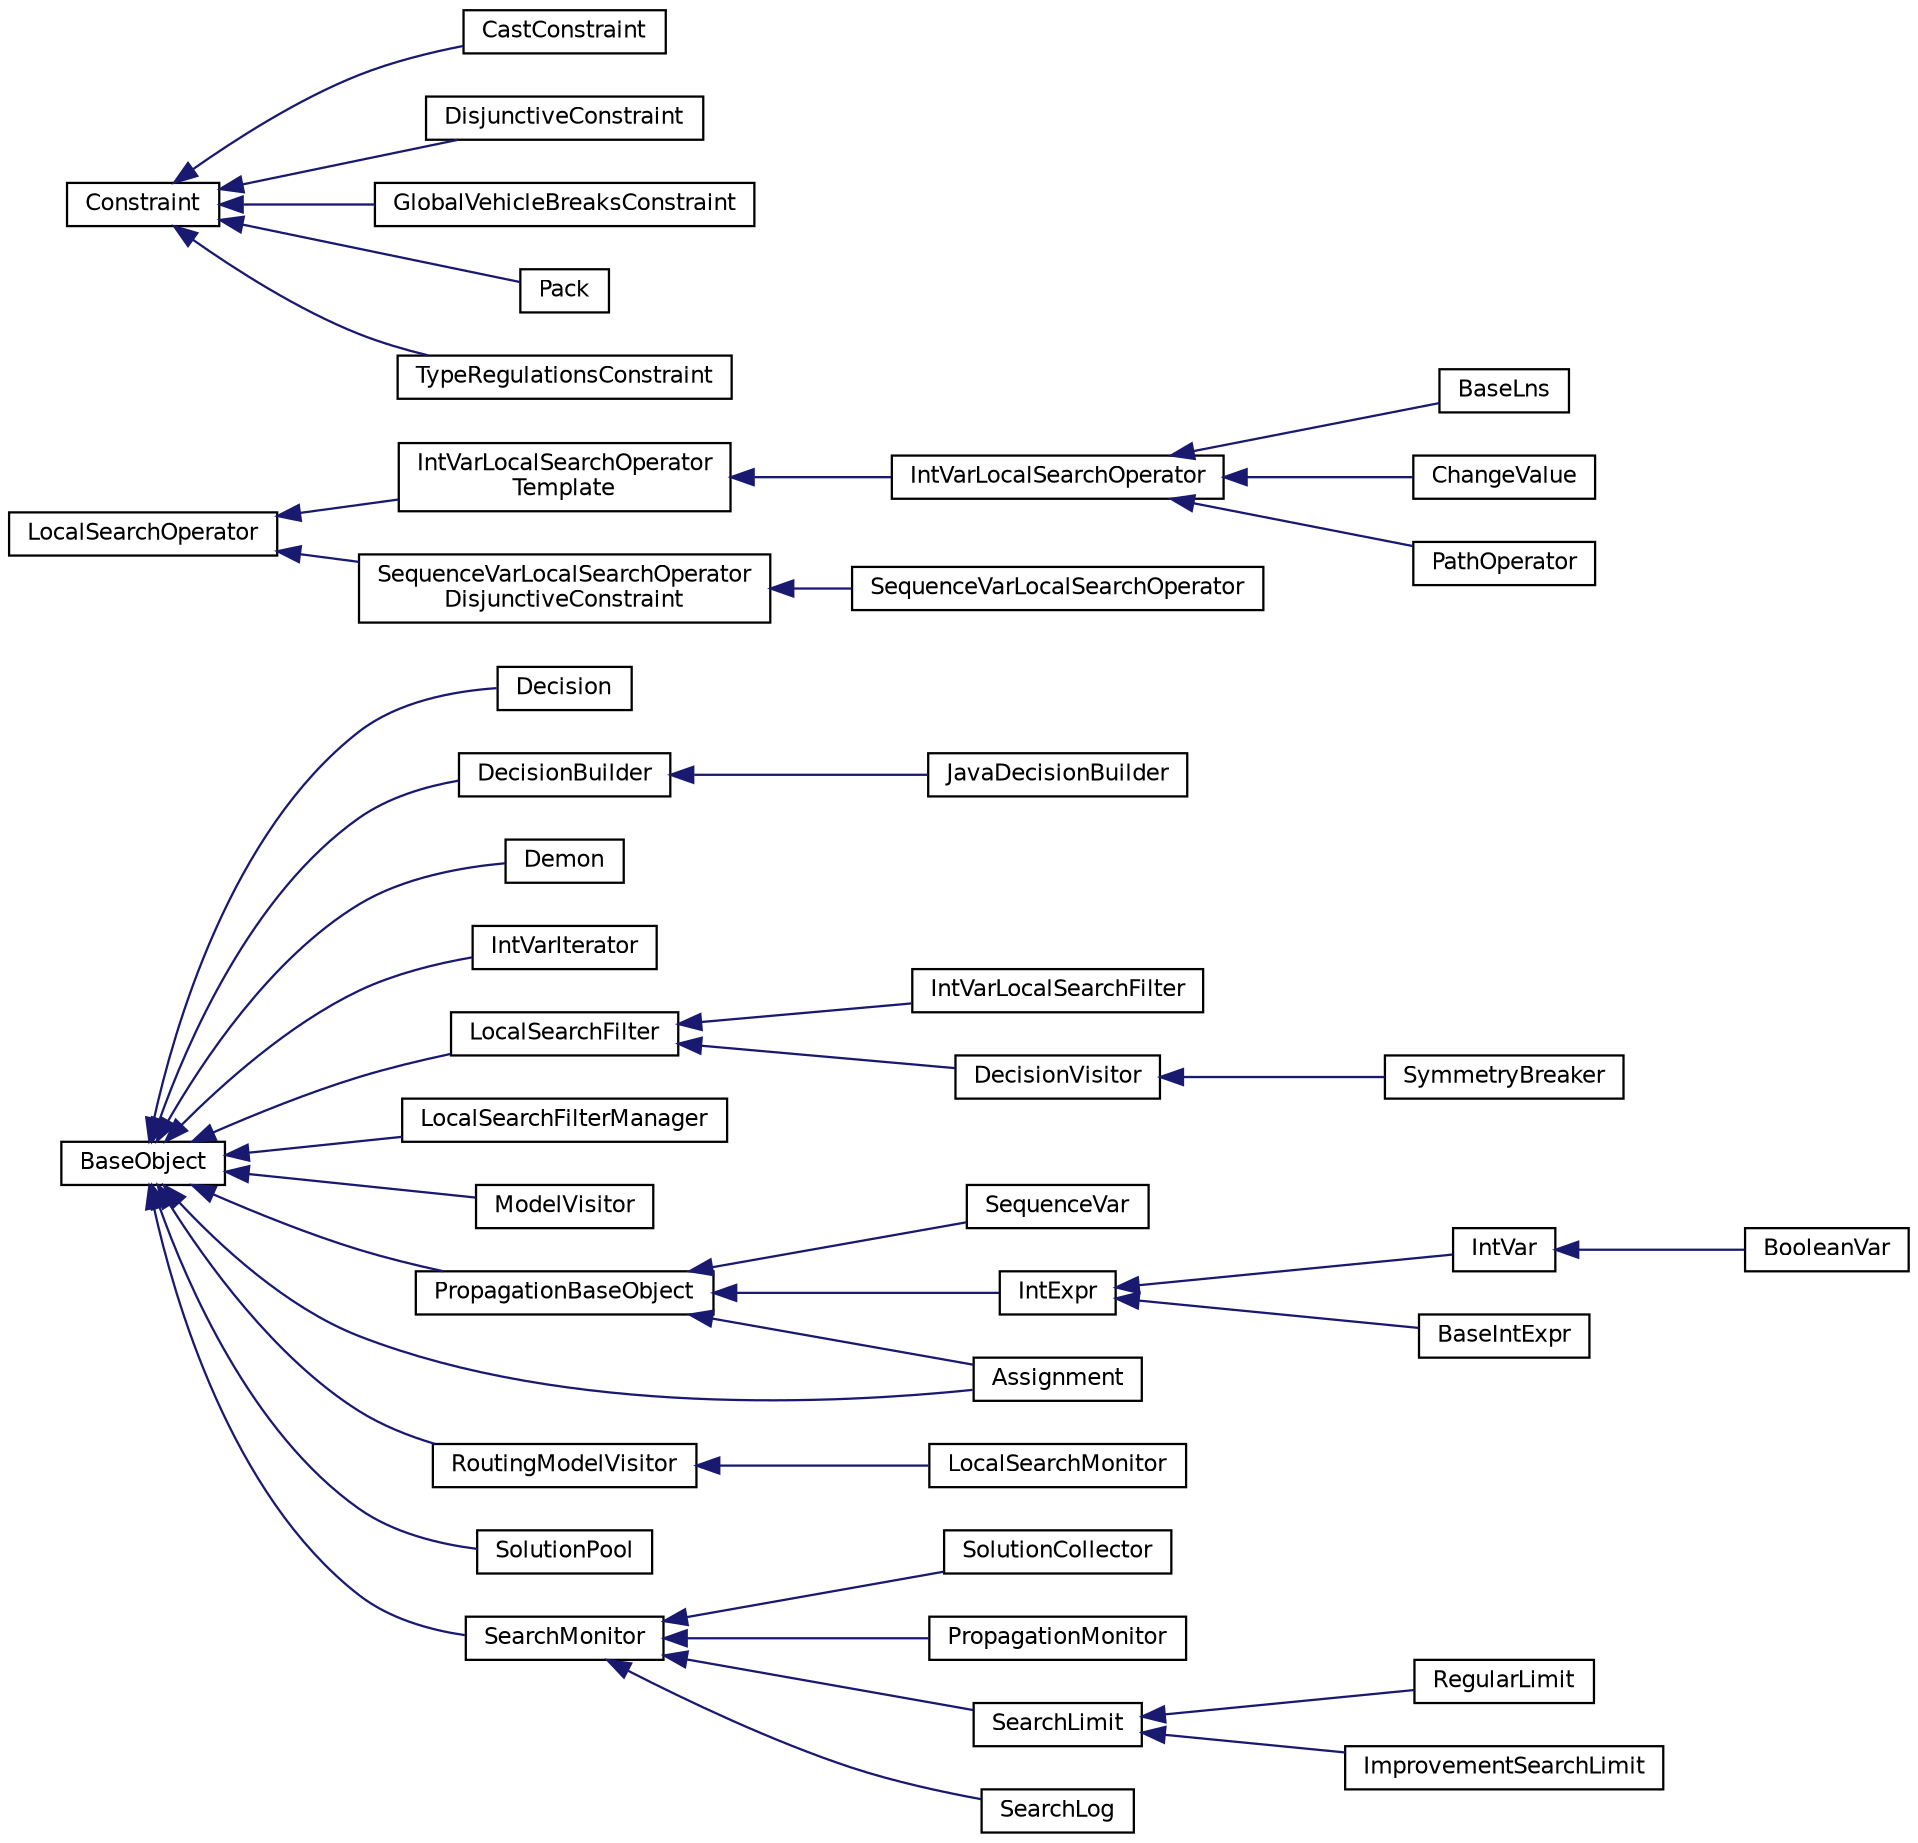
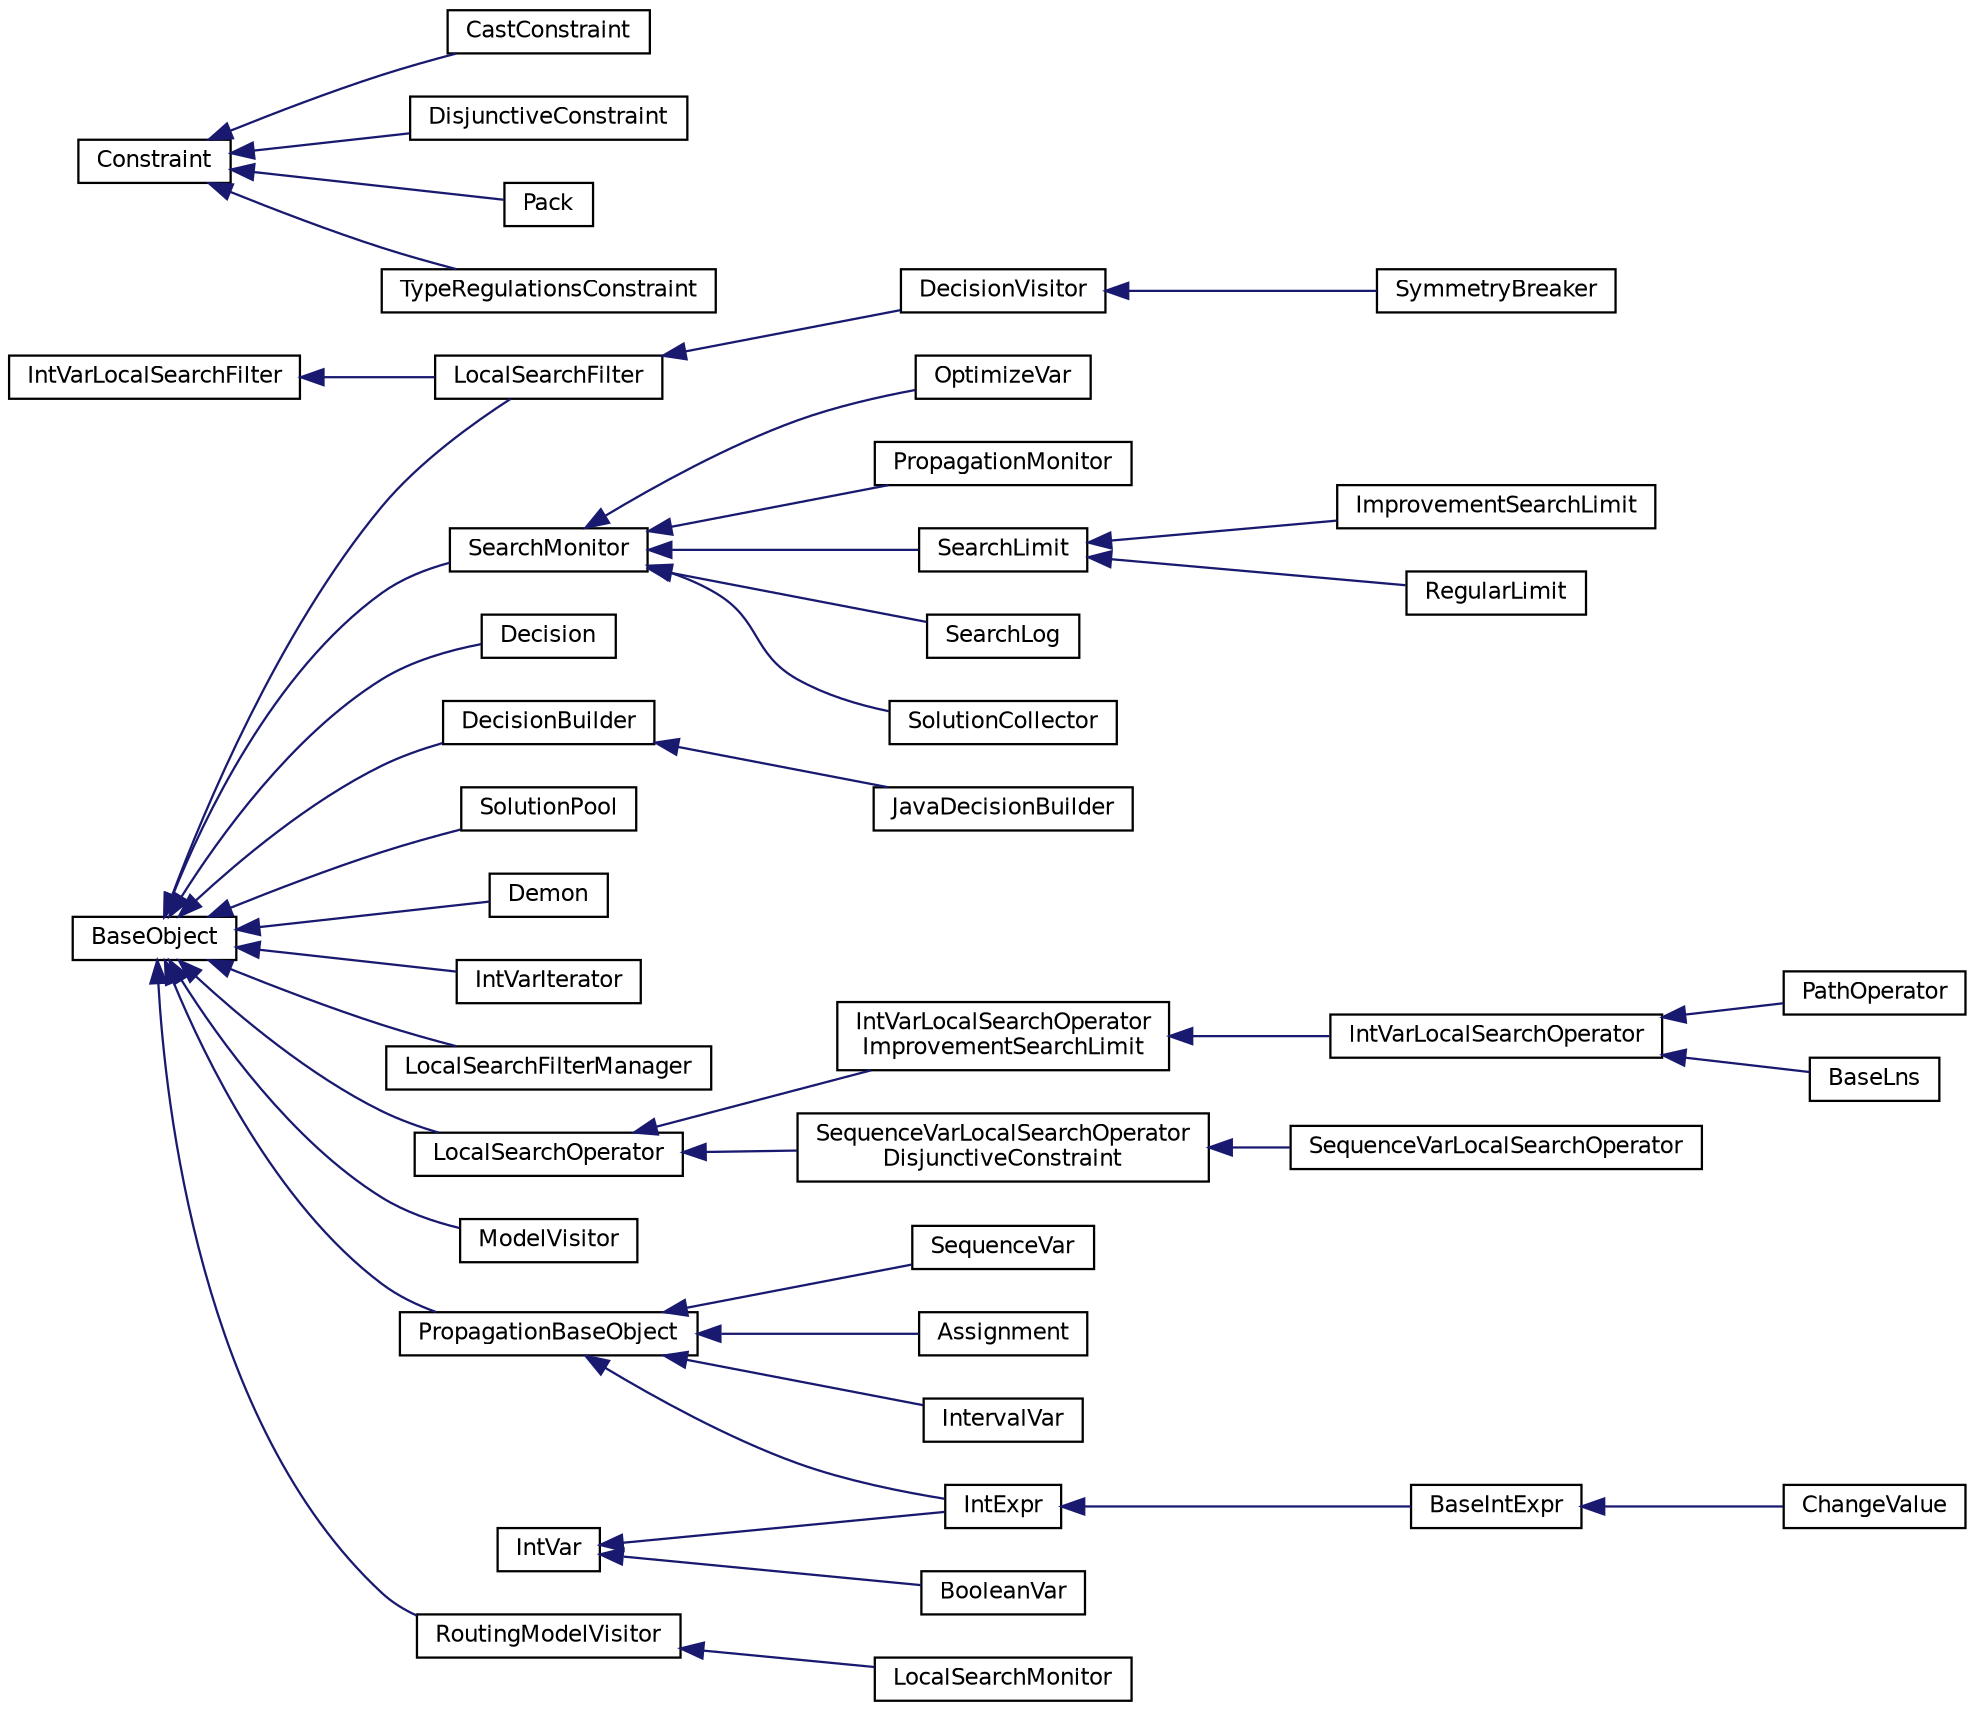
(565, 204) -> none
none -> (1003, 377)
(565, 477) -> (1003, 1036)
(1330, 477) -> (1694, 1506)
(807, 1013) -> (379, 377)
(1296, 1270) -> (784, 1527)
(551, 1384) -> (309, 1068)
none -> (1003, 1420)
